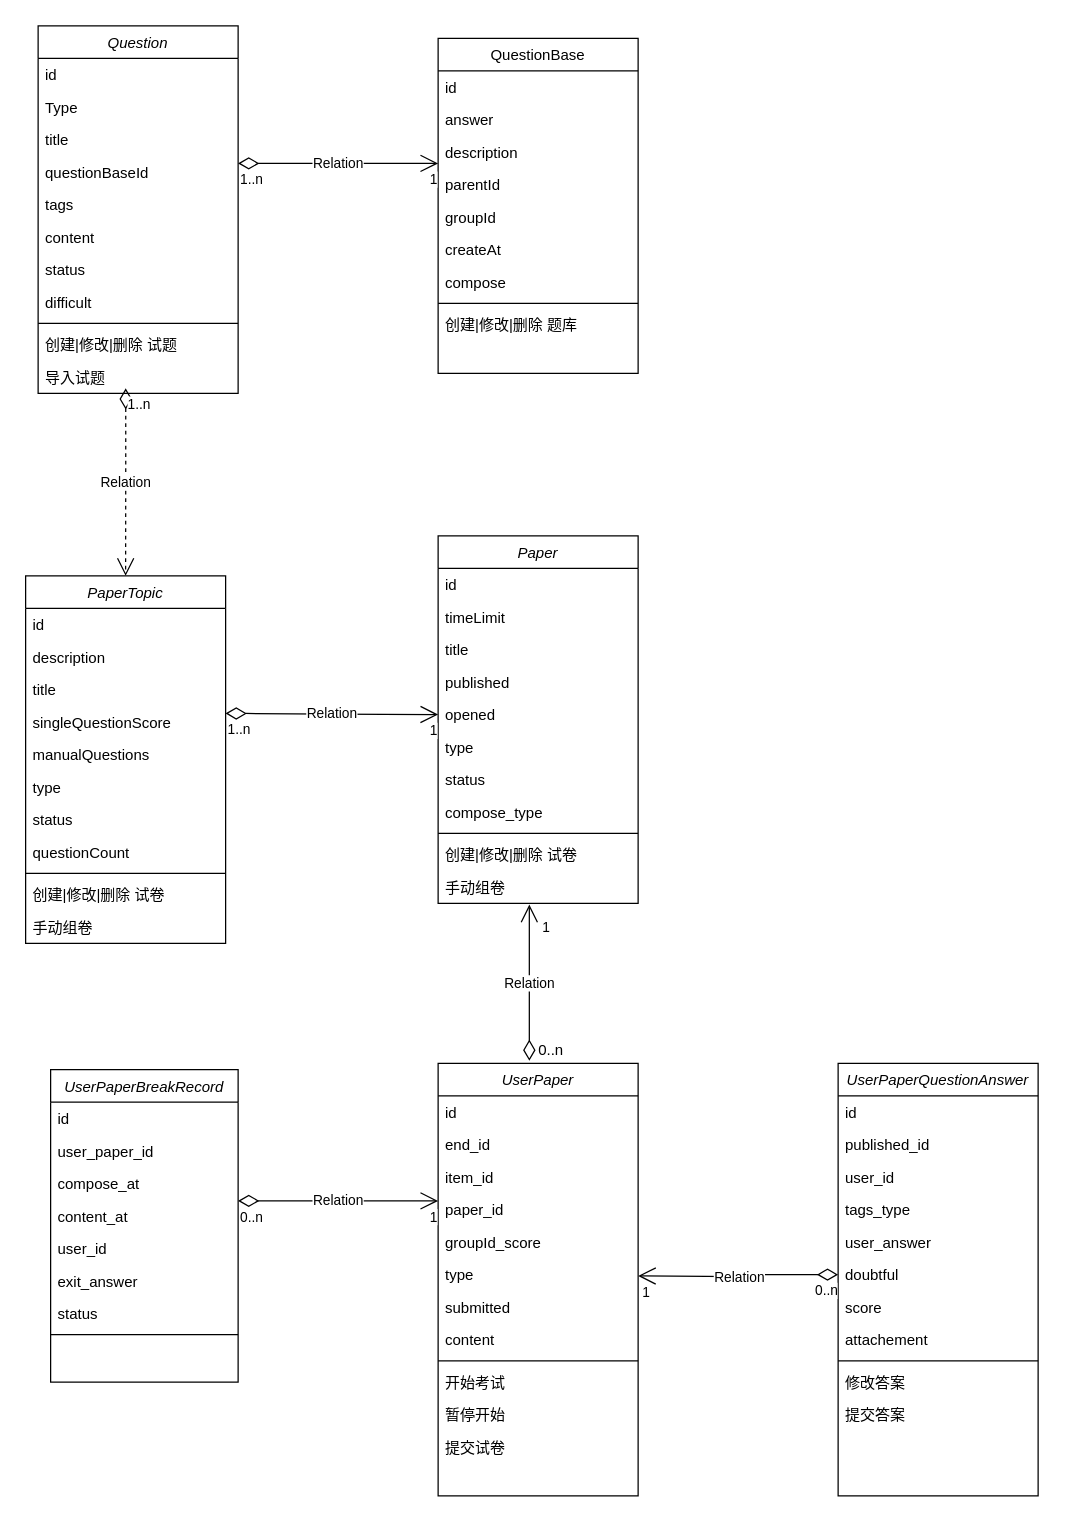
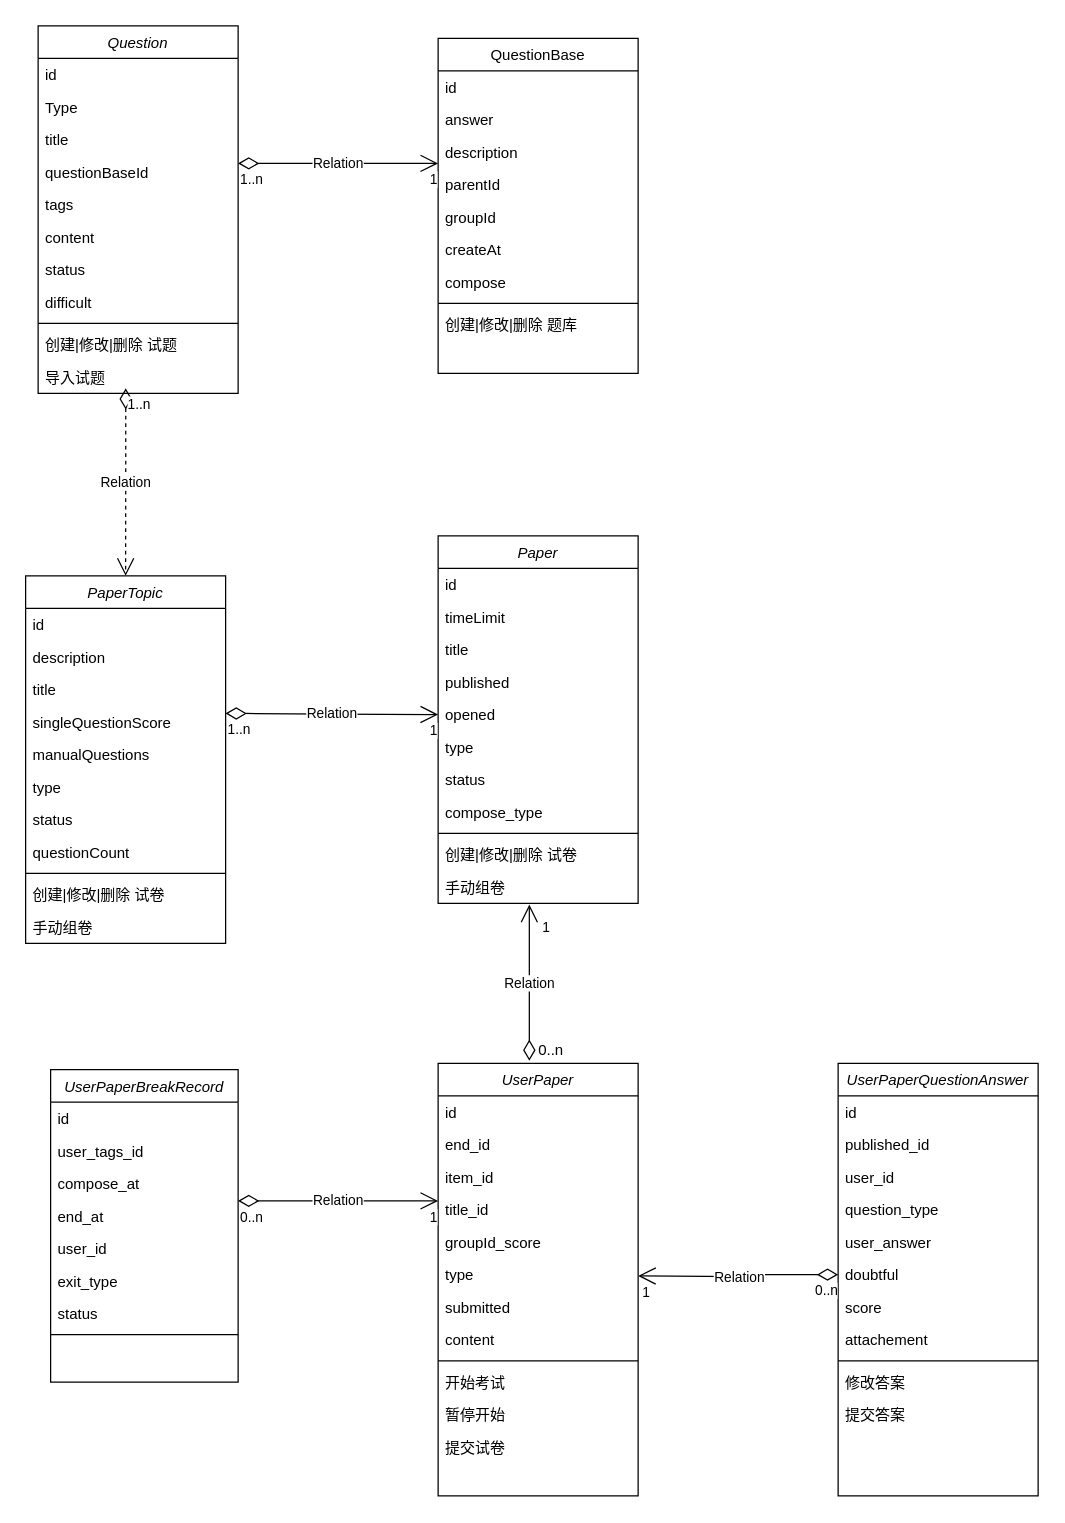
(110, 1151) -> (106, 1151)
(477, 1210) -> (473, 1210)
(883, 1210) -> (898, 1210)
(100, 1216) -> (83, 1216)
(102, 1281) -> (93, 1281)
